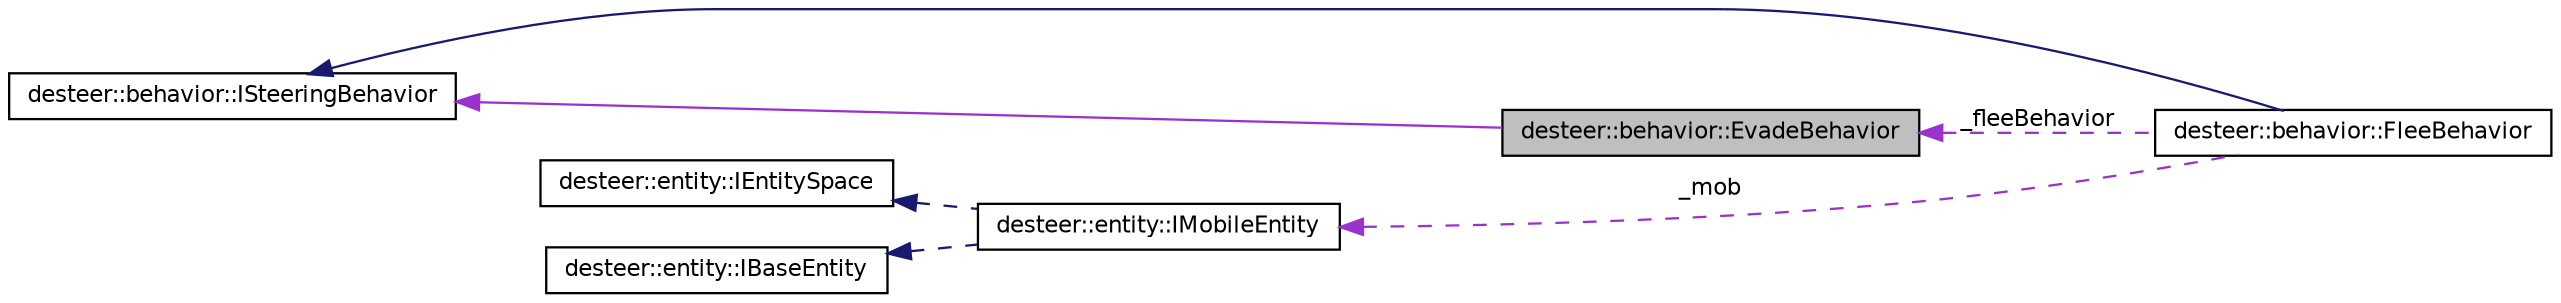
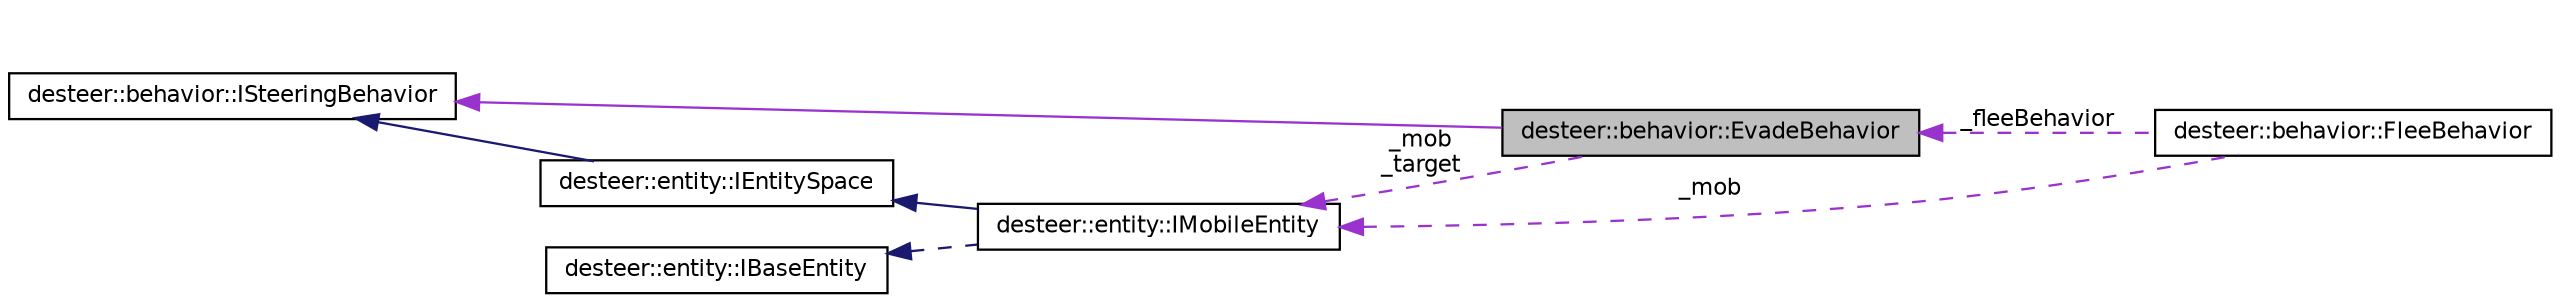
(1310, 9) -> (486, 142)
none -> (1460, 179)
(947, 206) -> (947, 206)
